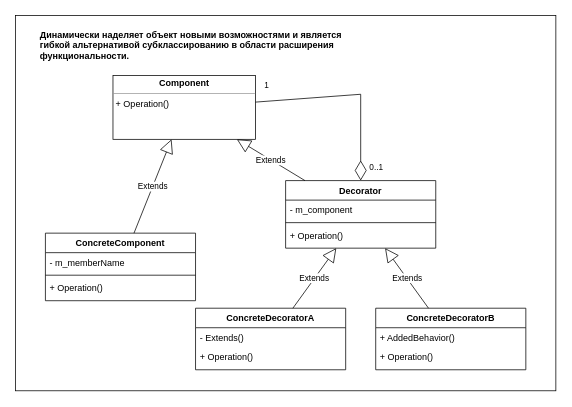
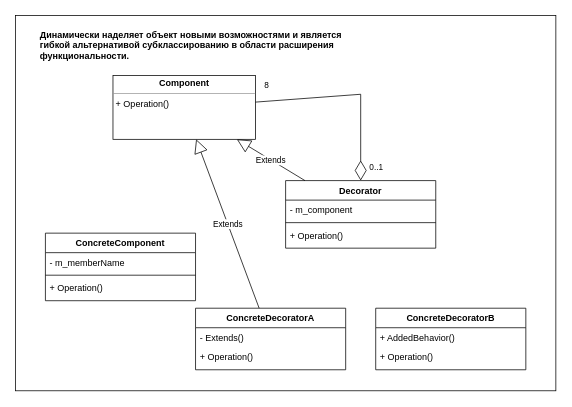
(267, 86) -> (267, 86)
(150, 193) -> none
(310, 283) -> (230, 230)
(410, 283) -> none
